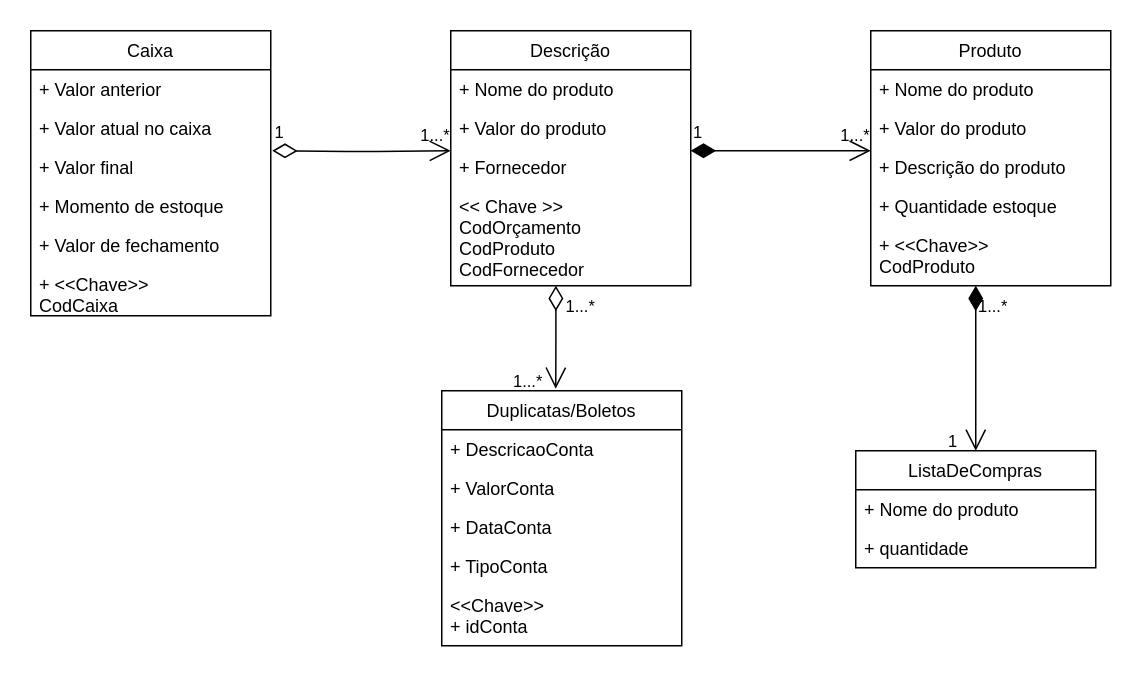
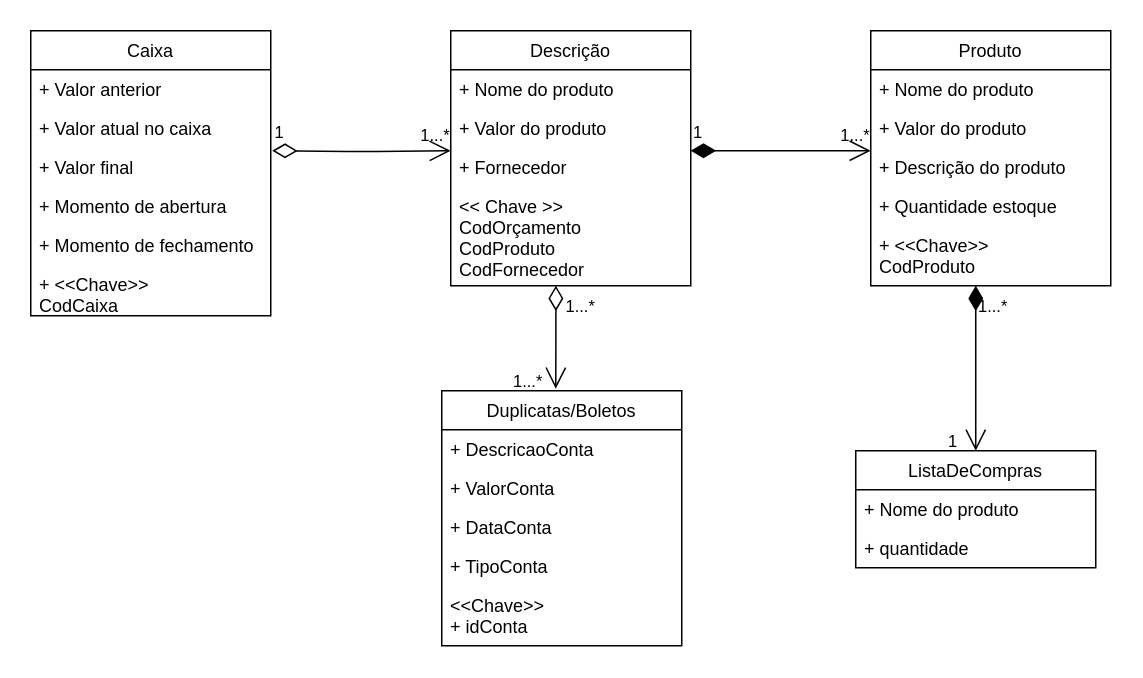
(133, 207) -> (138, 207)
(135, 246) -> (148, 246)
